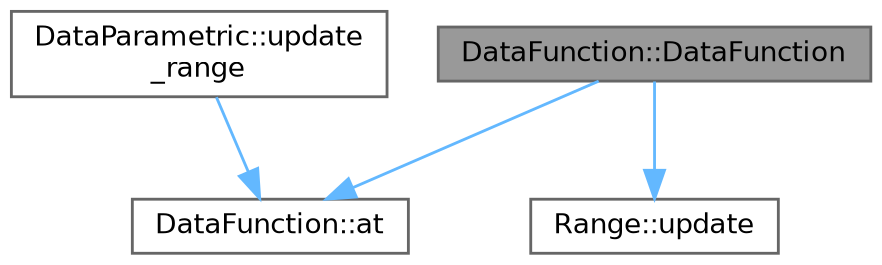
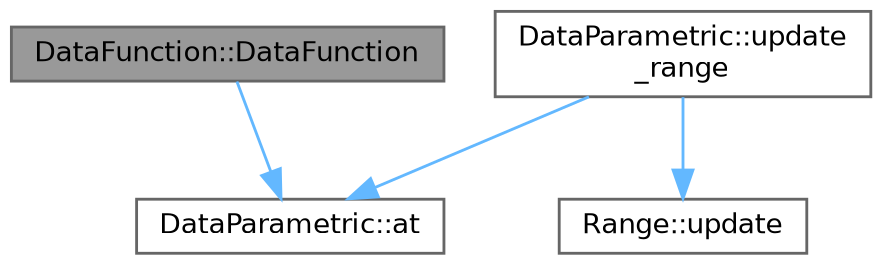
(655, 126) -> (683, 133)
(270, 226) -> (290, 226)
